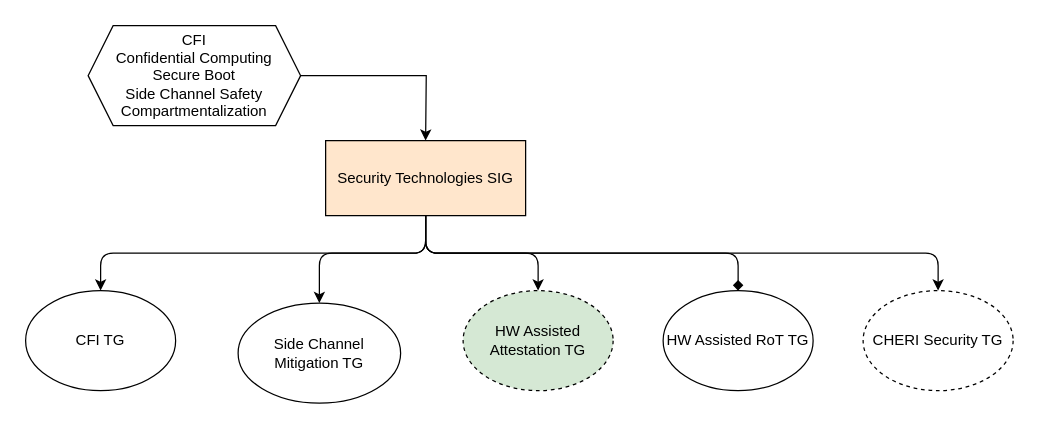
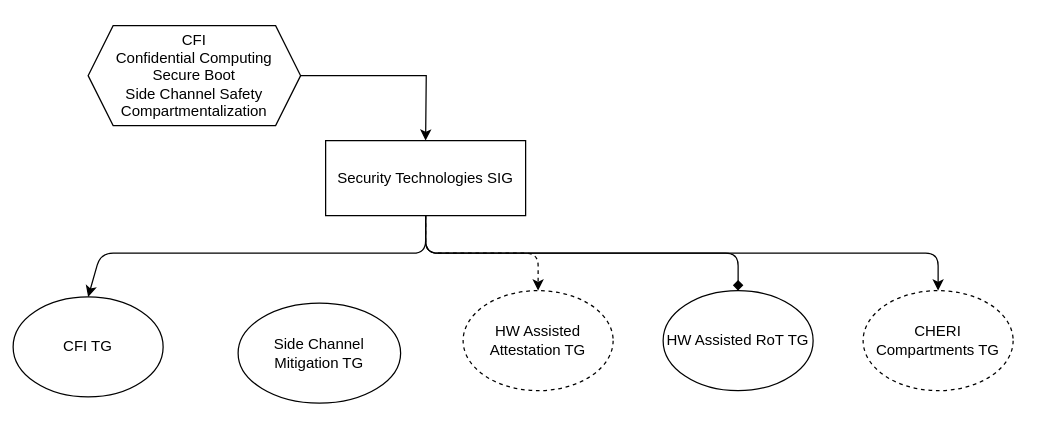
(426, 178) -> (426, 178)
(538, 269) -> (538, 269)
(319, 276) -> none
(101, 341) -> (88, 347)
(538, 341) -> (538, 341)
(938, 341) -> (938, 341)
